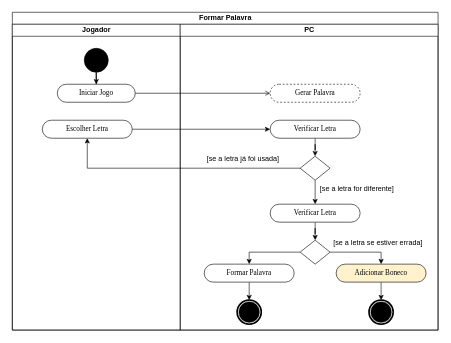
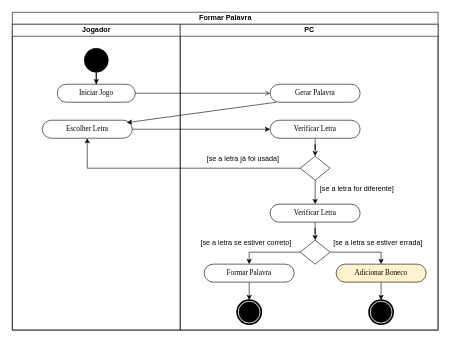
(315, 93) -> (315, 93)
none -> (205, 112)
none -> (246, 243)
